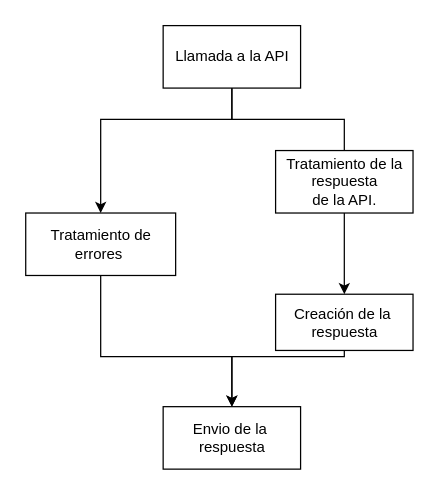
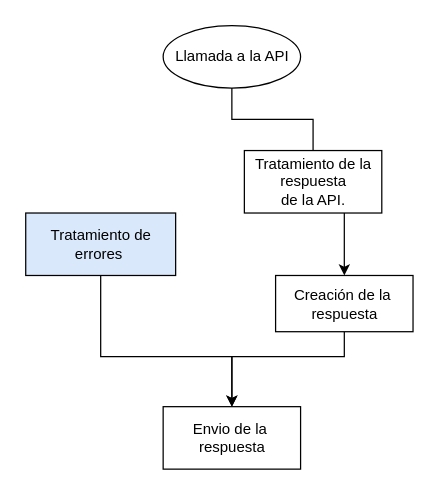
(232, 57) -> (232, 57)
(123, 119) -> none
(344, 182) -> (313, 182)
(101, 244) -> (101, 244)
(344, 323) -> (344, 304)
